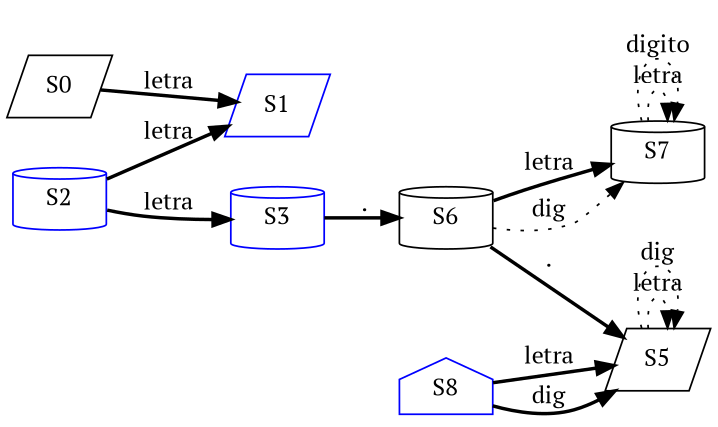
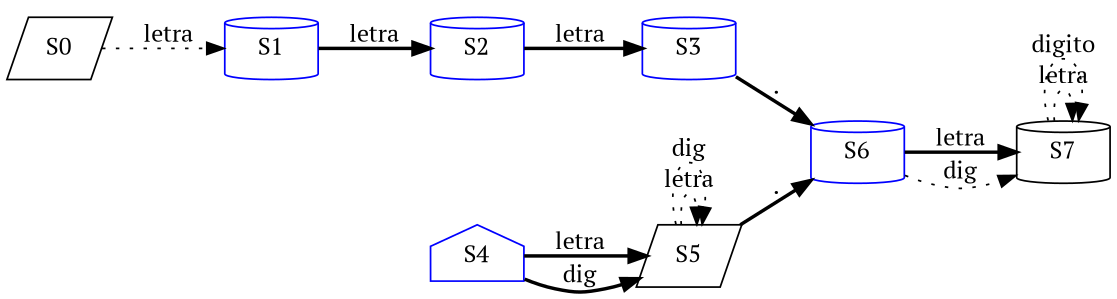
(160, 95) -> (154, 48)
(277, 105) -> (271, 48)
(160, 156) -> (365, 48)
(446, 218) -> (858, 152)
(550, 287) -> (768, 207)
(446, 389) -> (477, 256)
